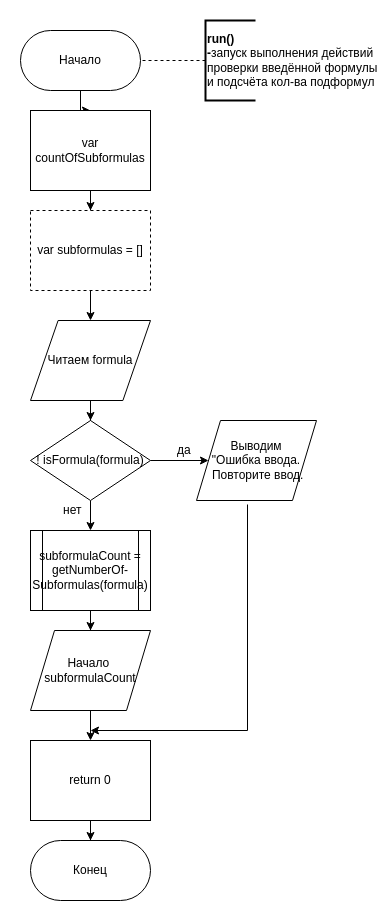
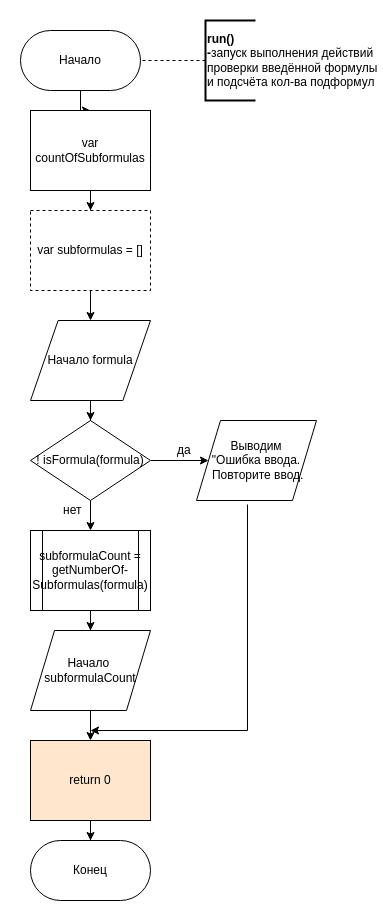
(91, 361) -> (91, 361)
(91, 781) -> (91, 781)
